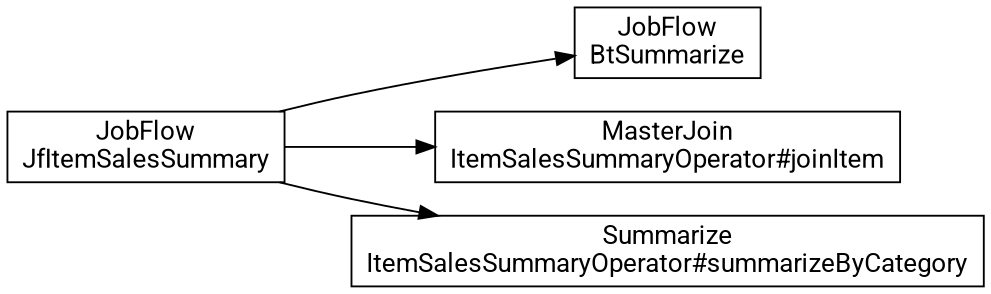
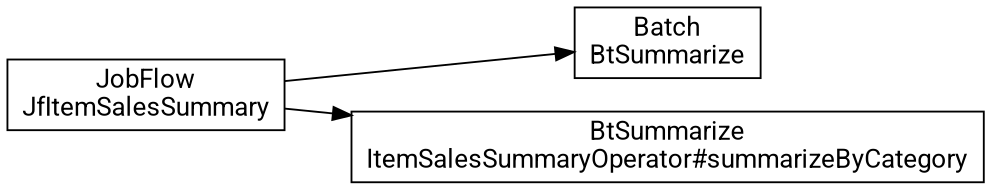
(668, 43) -> (668, 43)
(668, 147) -> none
(668, 251) -> (668, 147)
